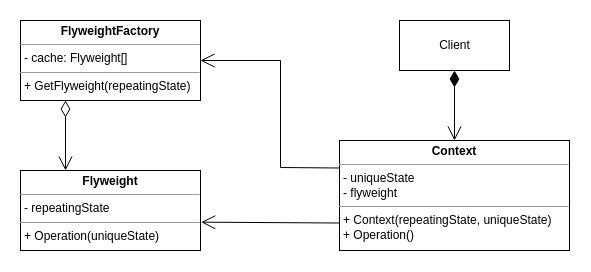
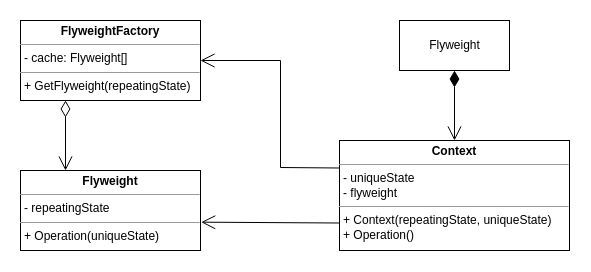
(455, 46) -> (455, 46)
